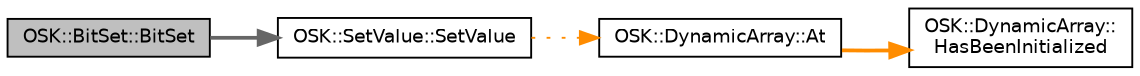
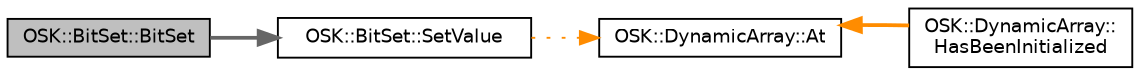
(405, 38) -> (405, 38)
(866, 51) -> (885, 25)
